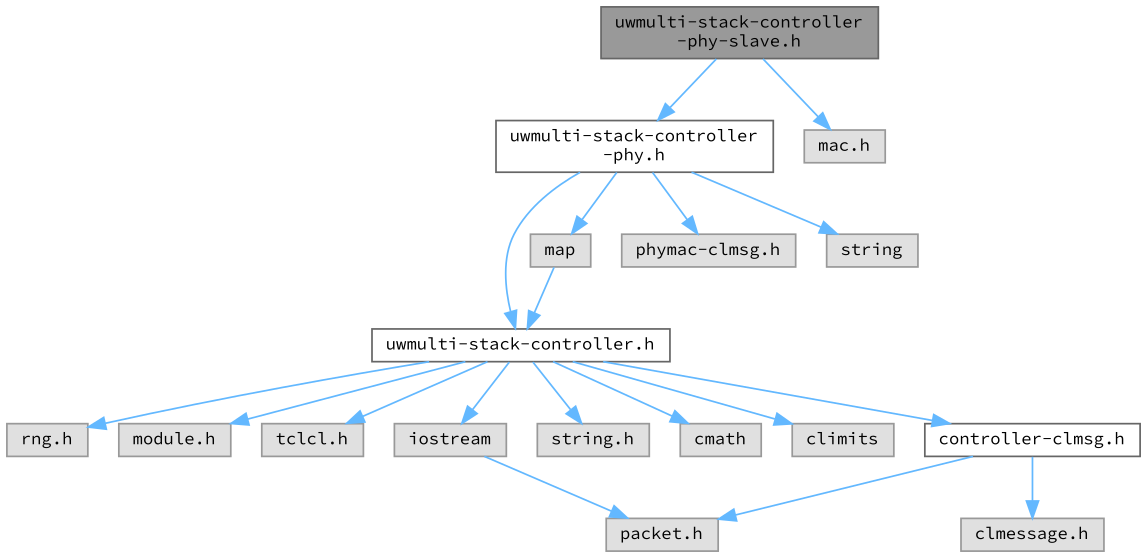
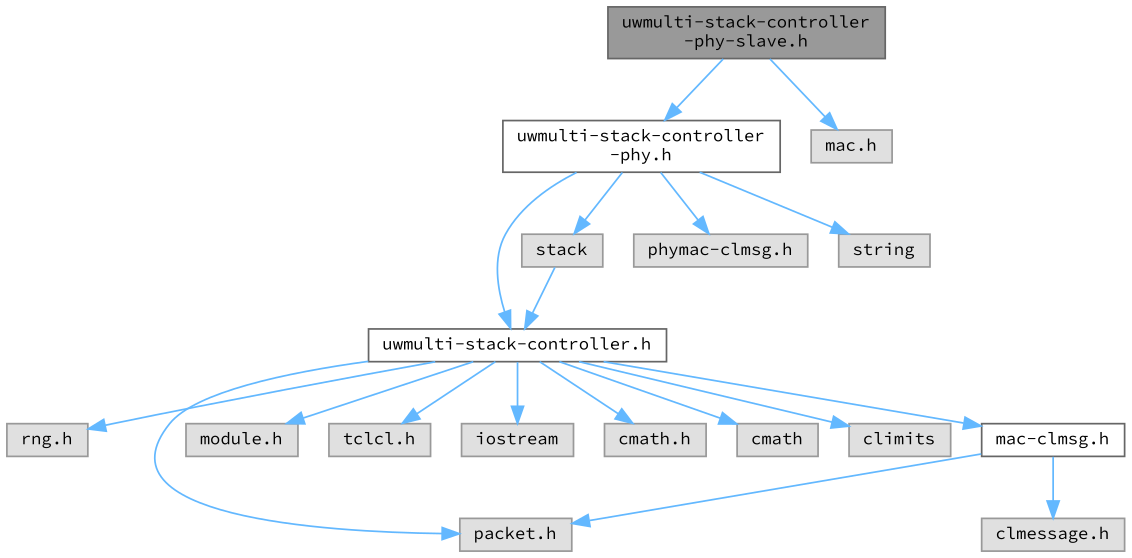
(561, 251) -> (562, 251)
(593, 440) -> (655, 440)
(1032, 440) -> (1053, 440)
(548, 484) -> (170, 484)
